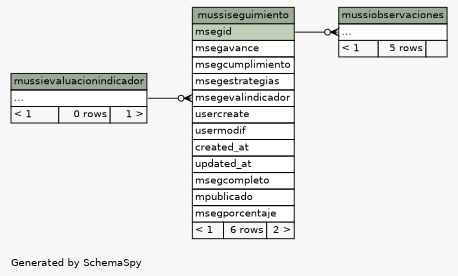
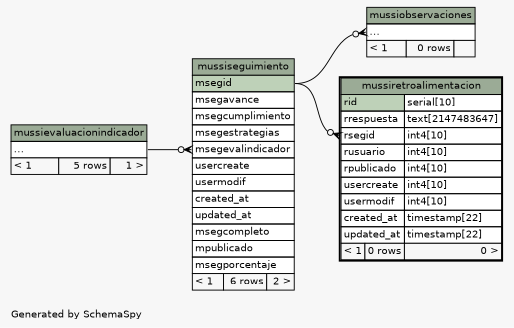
(406, 48) -> (434, 48)
(90, 114) -> (90, 166)
none -> (421, 169)
